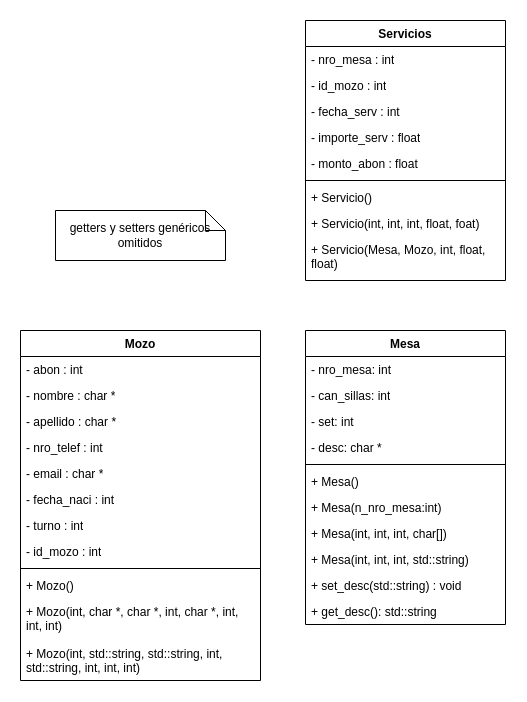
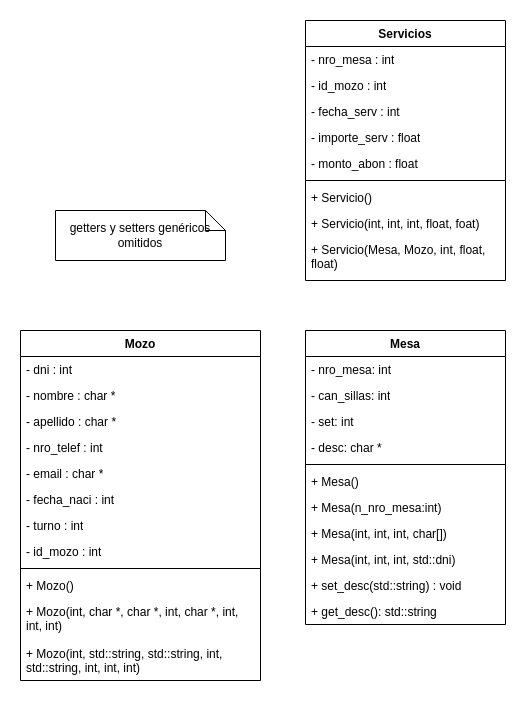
(59, 371) -> (54, 371)
(405, 561) -> (395, 561)
